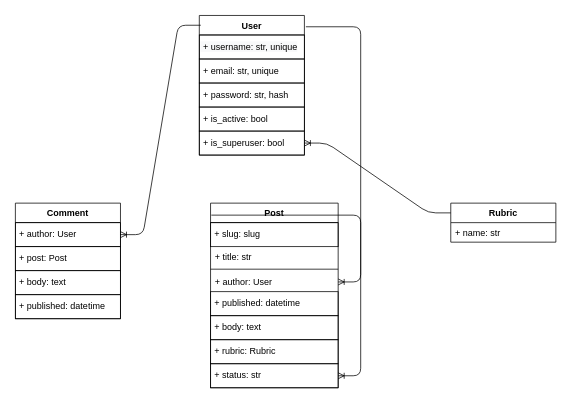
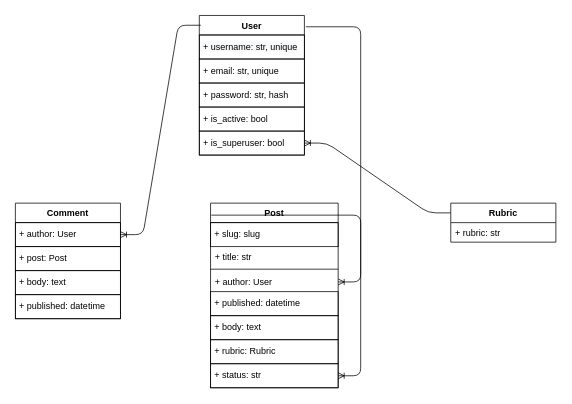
(479, 233) -> (483, 233)
